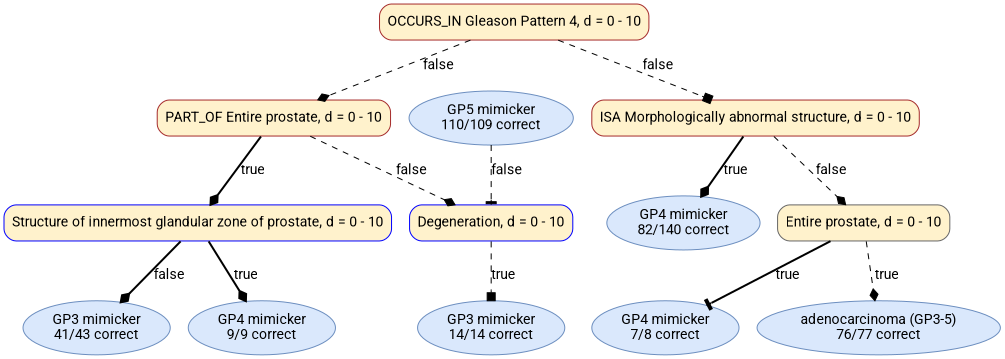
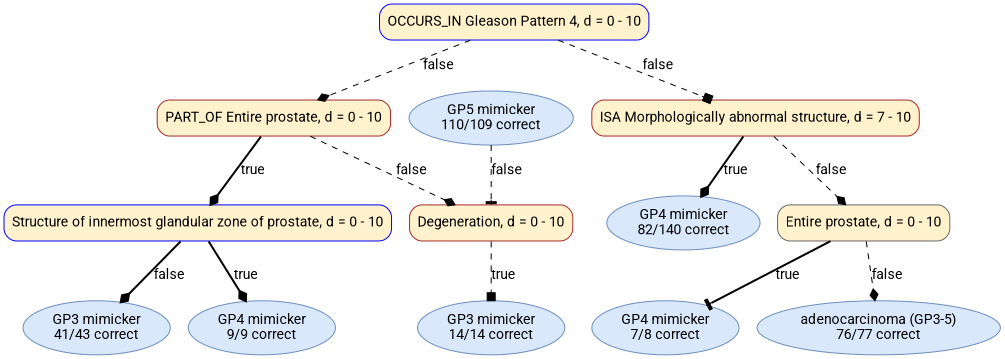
(514, 22) -> (514, 22)
(756, 118) -> (756, 118)
(491, 223) -> (491, 223)
(887, 275) -> (887, 275)
